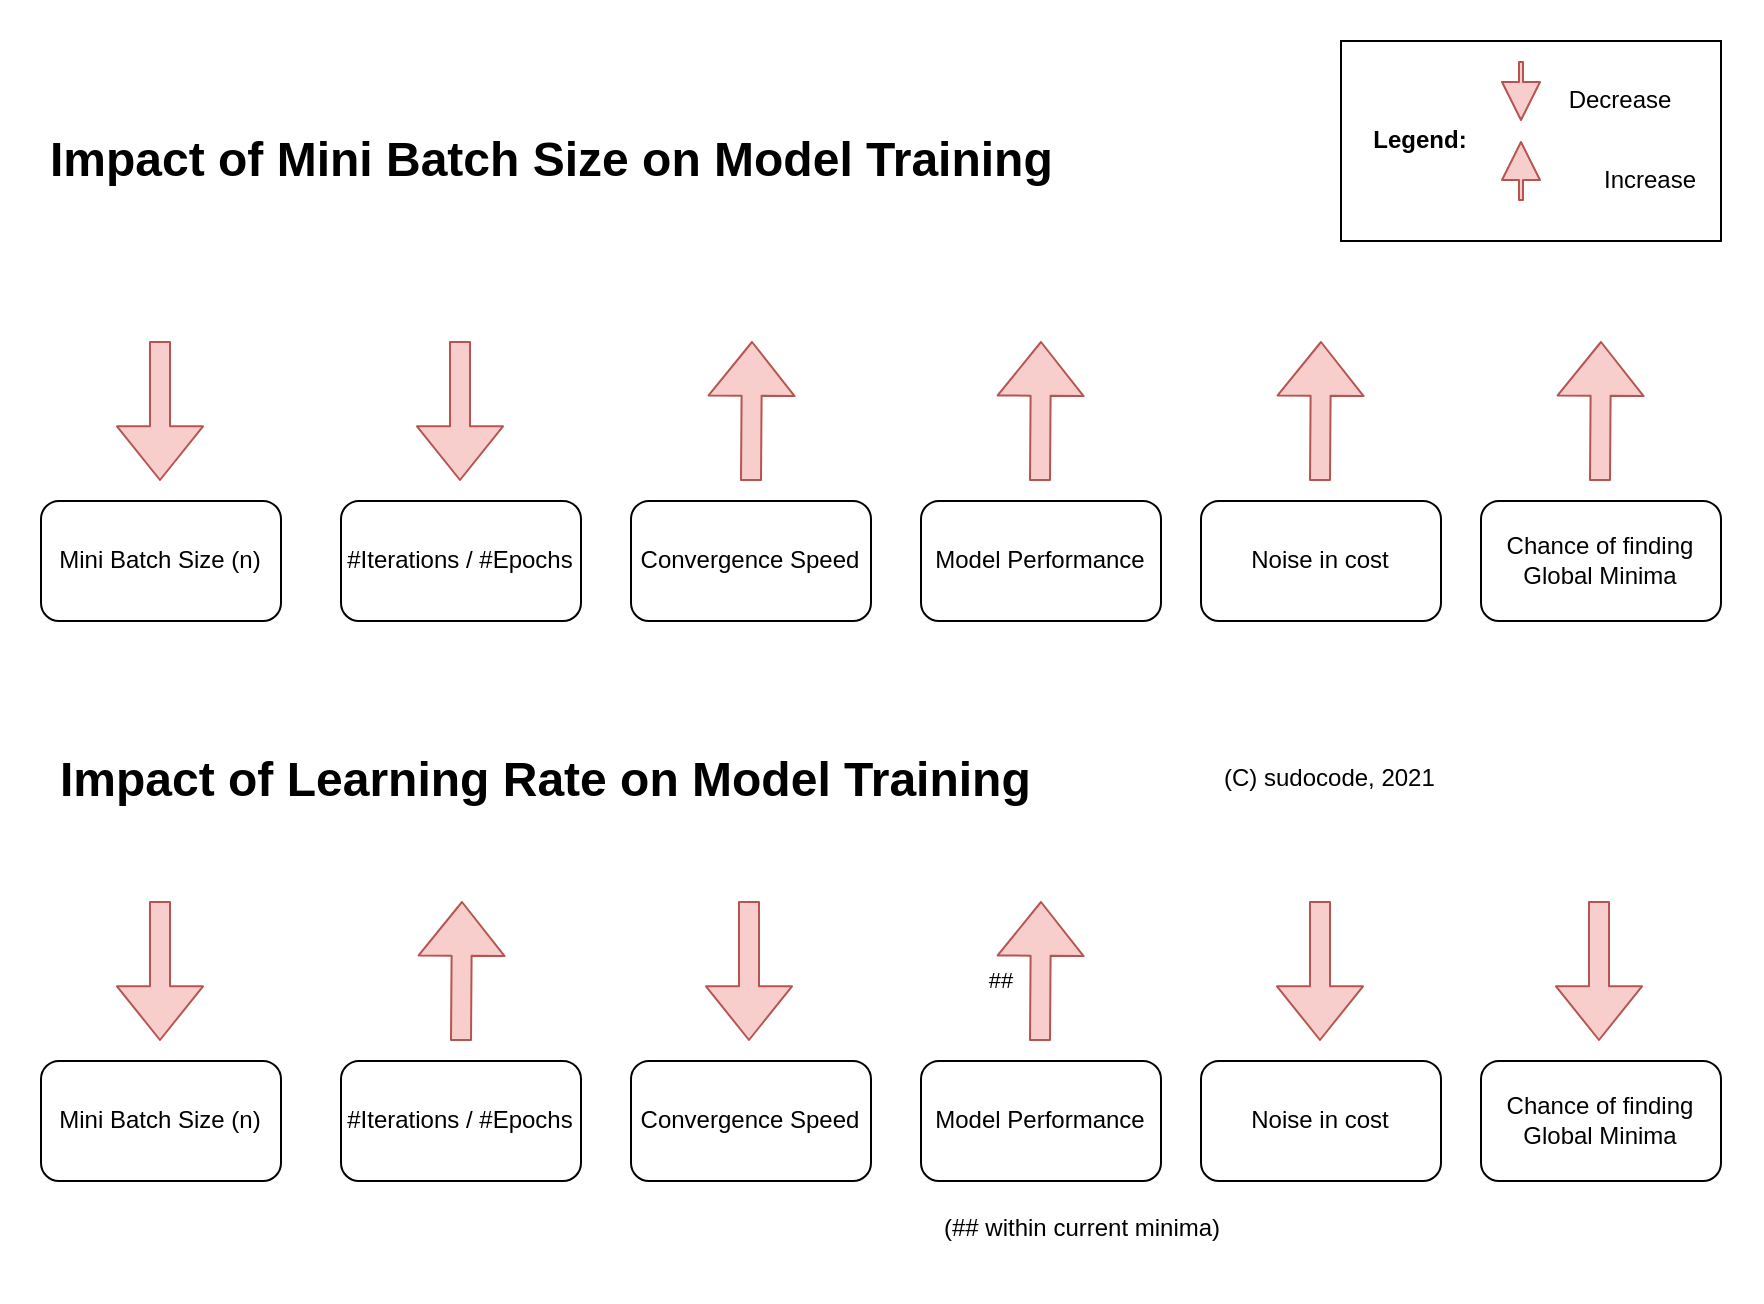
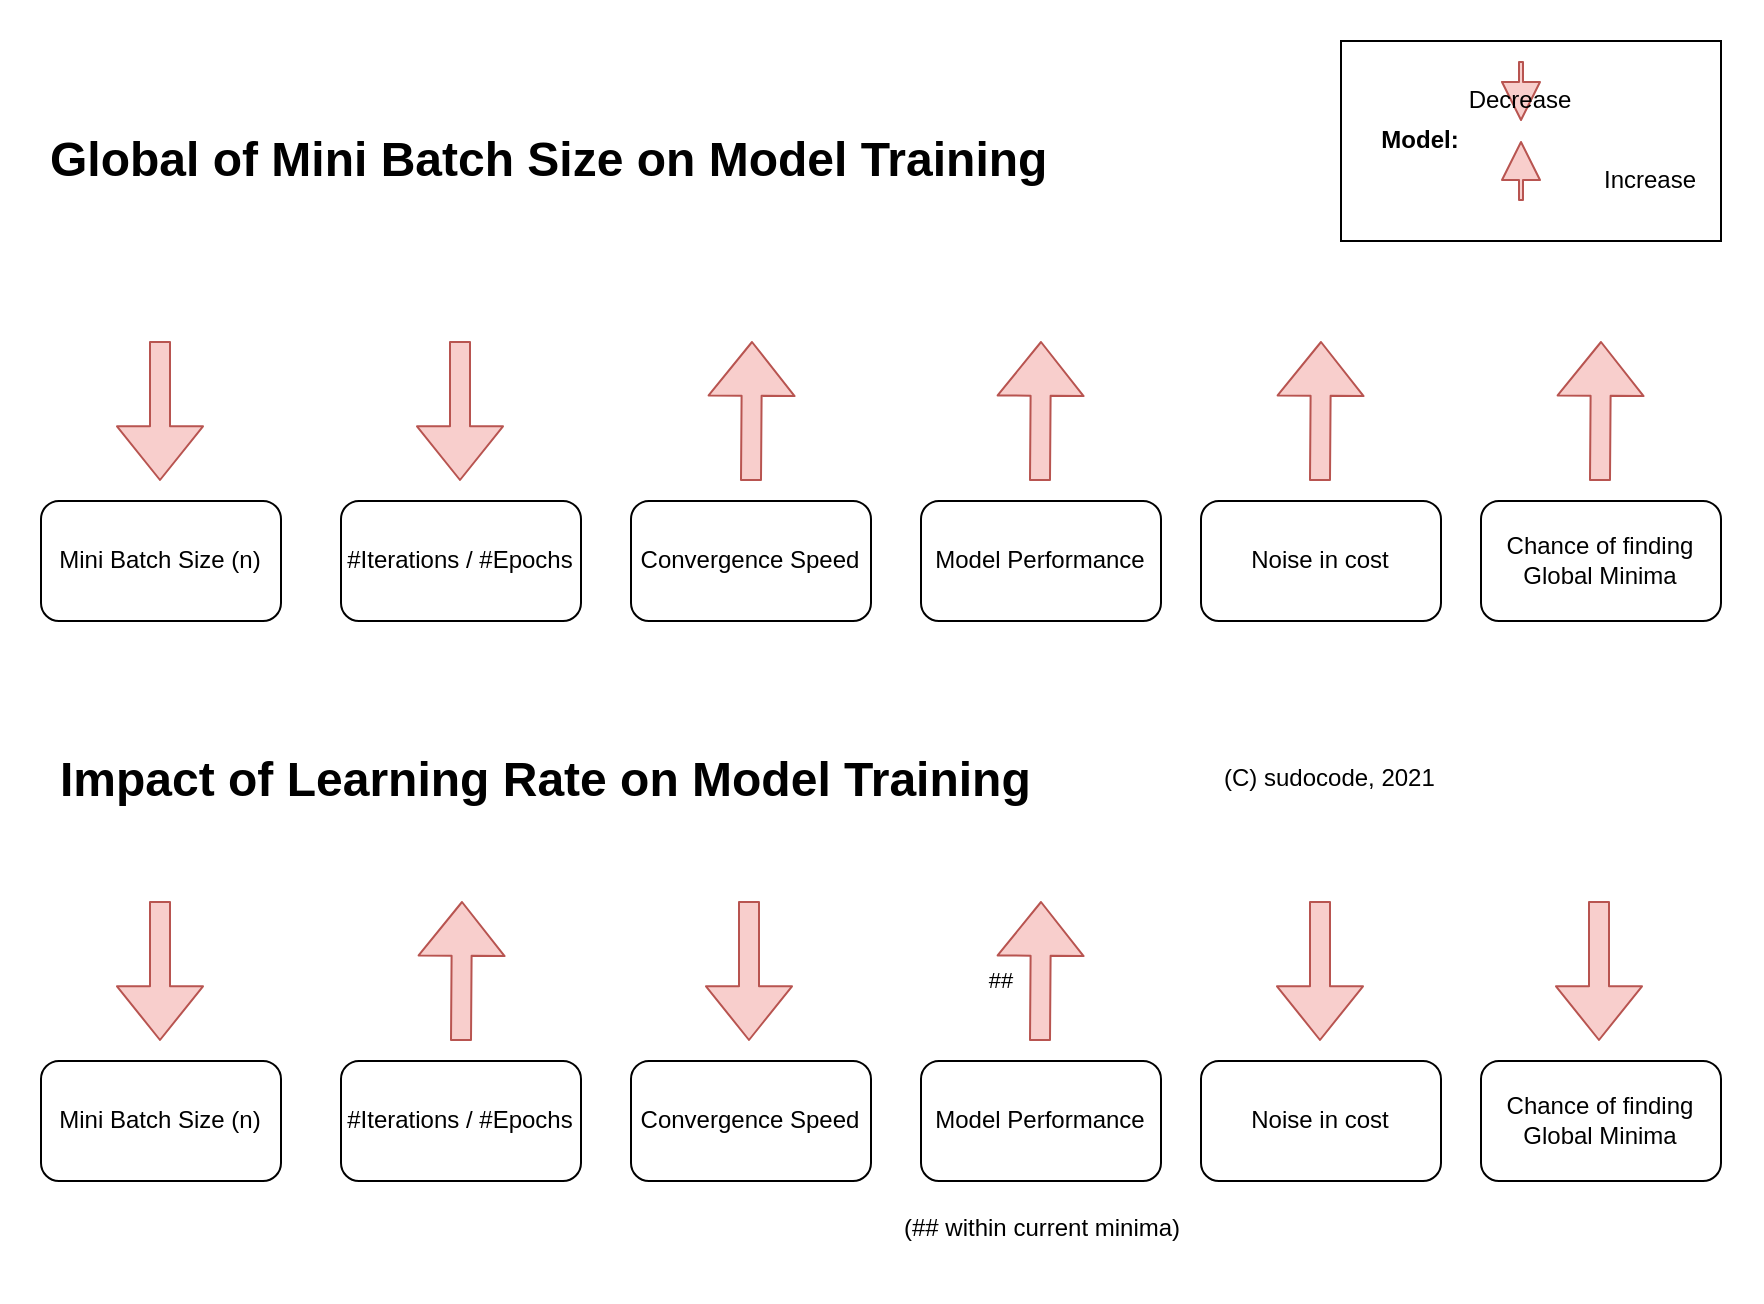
(1621, 101) -> (1521, 101)
(299, 115) -> (293, 115)
(1421, 141) -> (1421, 141)
(1101, 1231) -> (1061, 1231)
